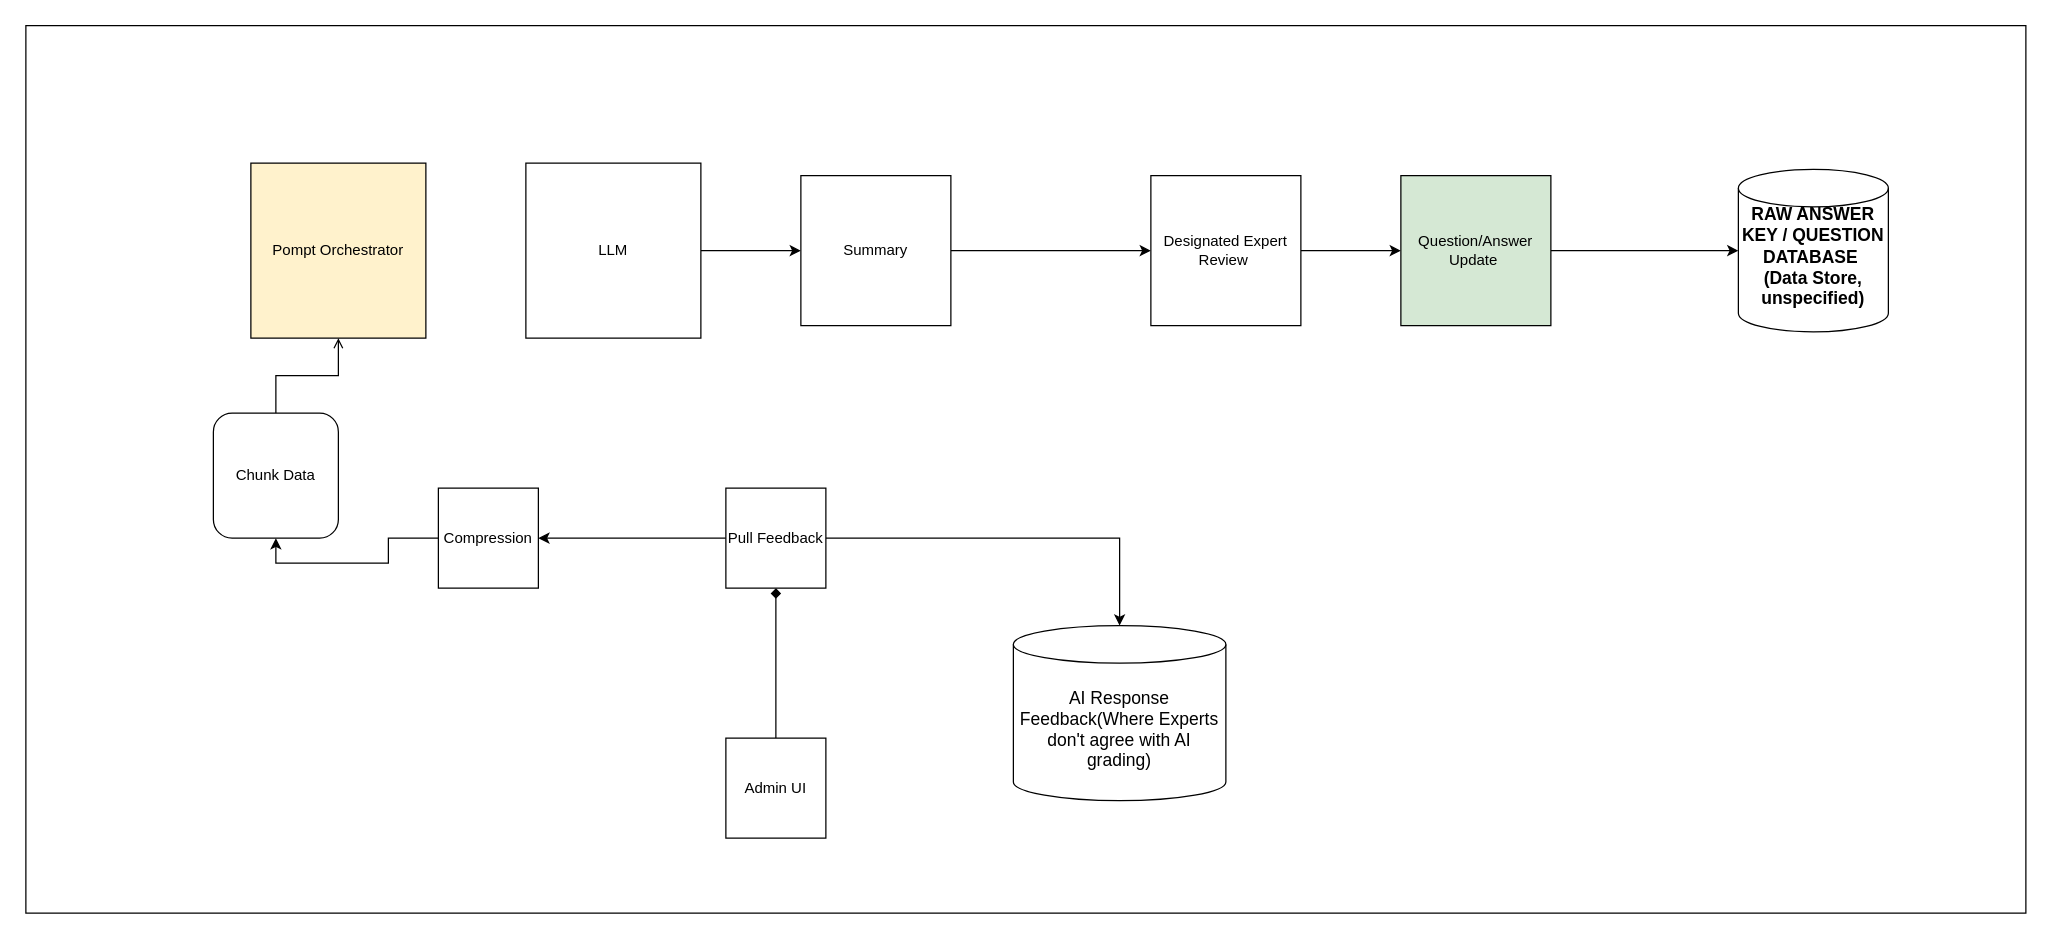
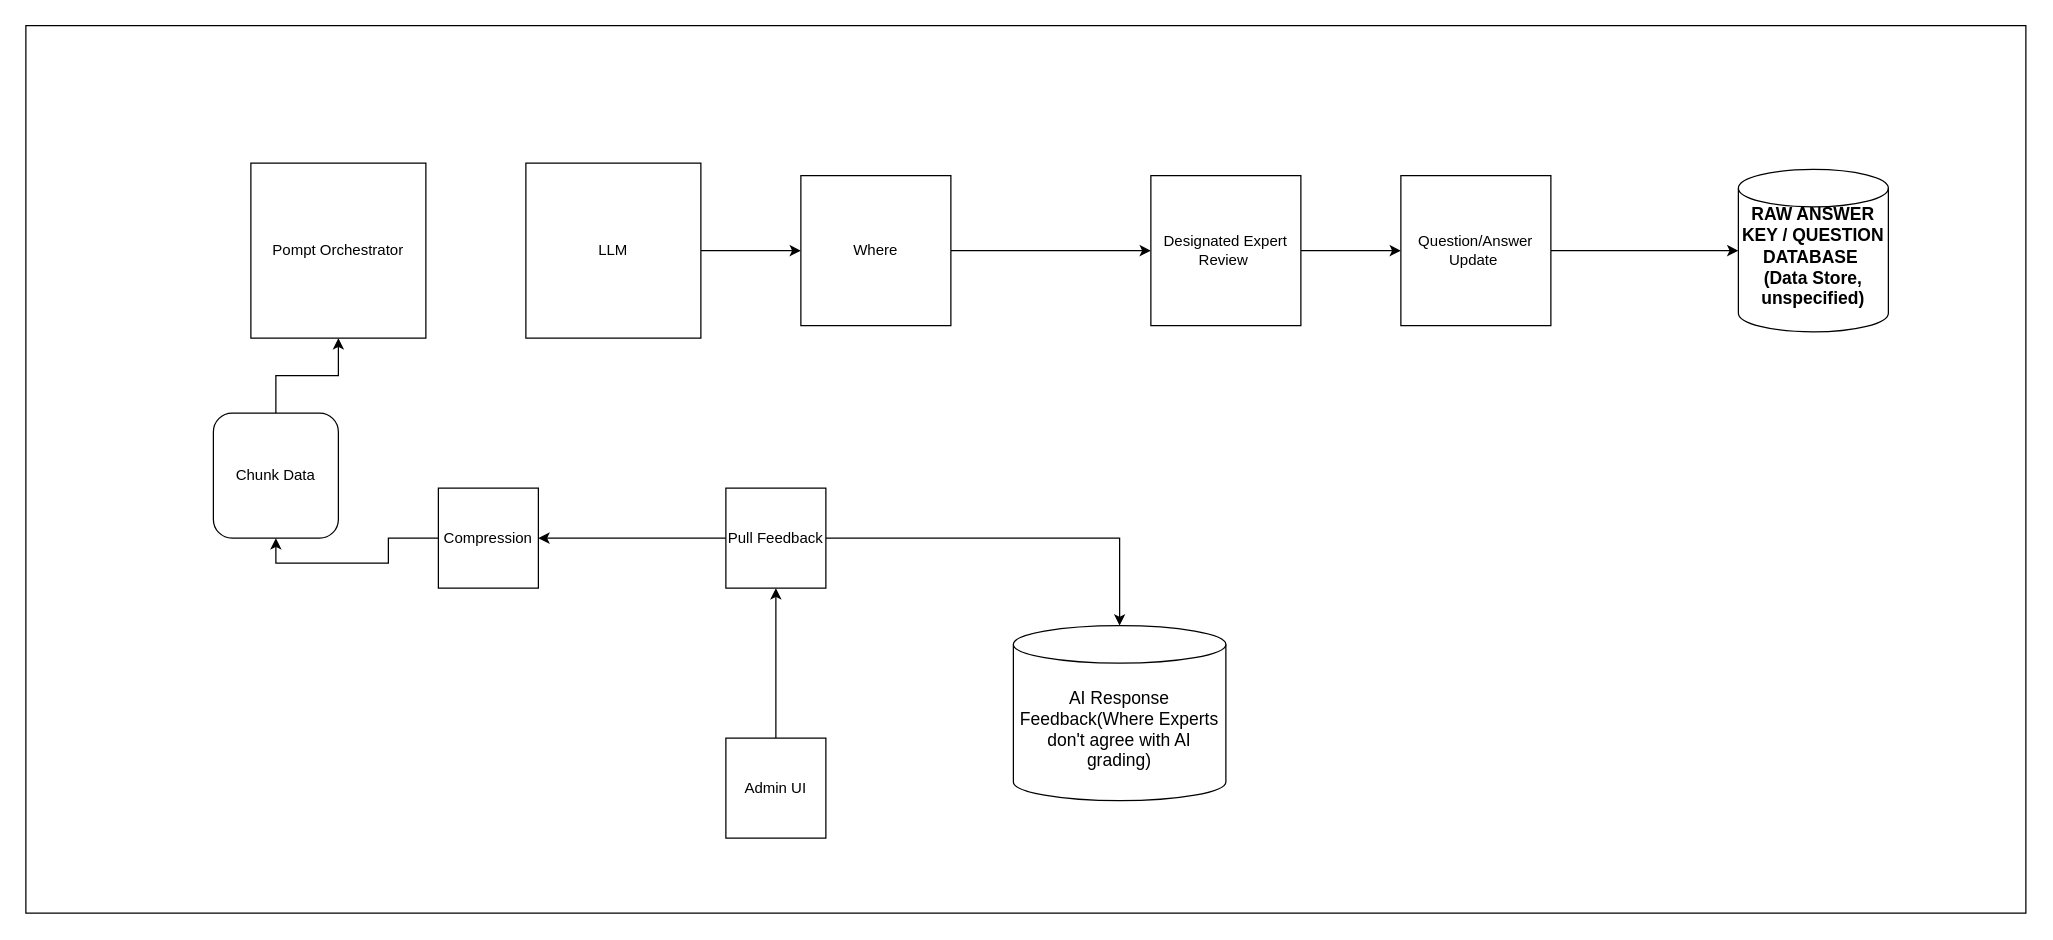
(338, 251) -> (338, 251)
(876, 251) -> (876, 251)
(1476, 251) -> (1476, 251)
(338, 345) -> (338, 348)
(776, 599) -> (776, 598)
